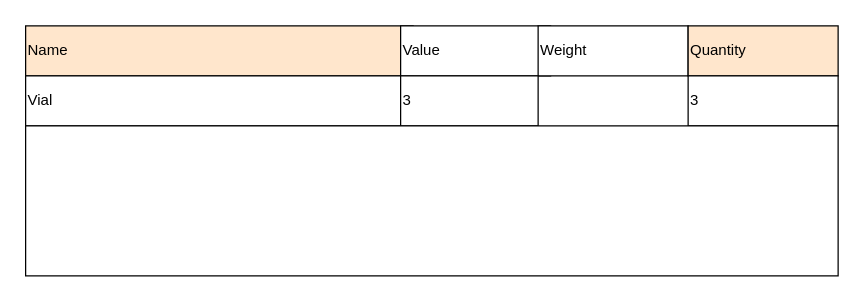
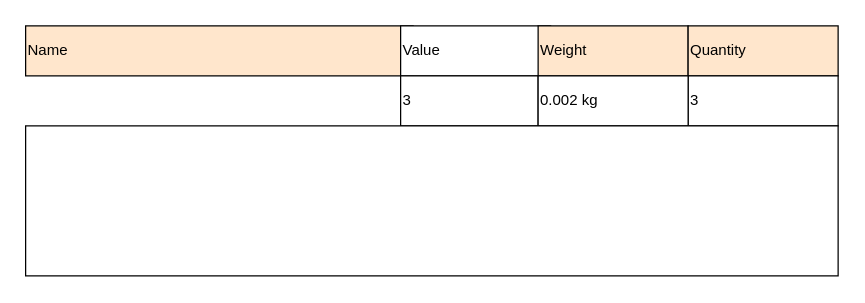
(613, 51) -> (613, 51)
(213, 101) -> none
none -> (613, 101)
